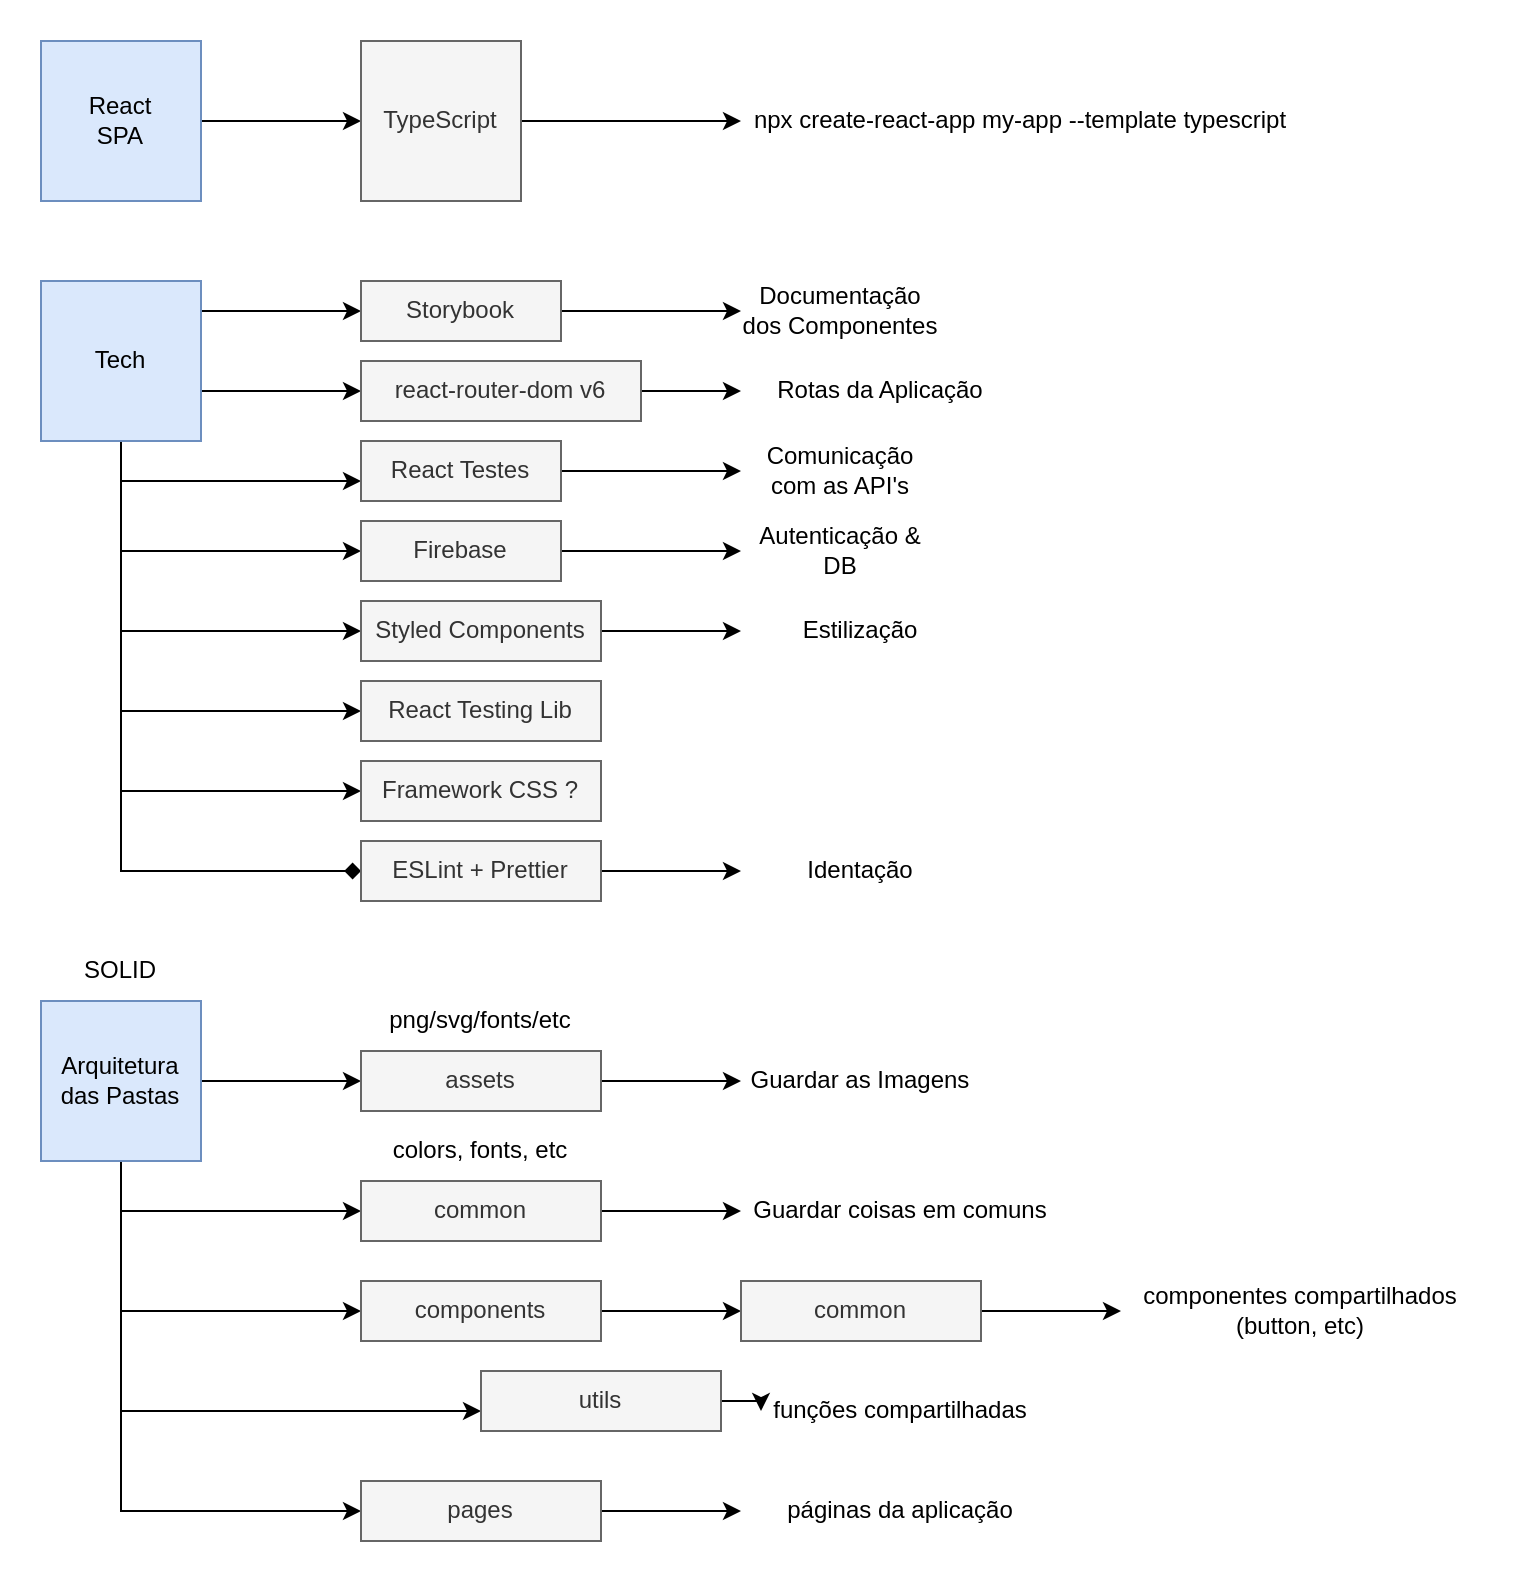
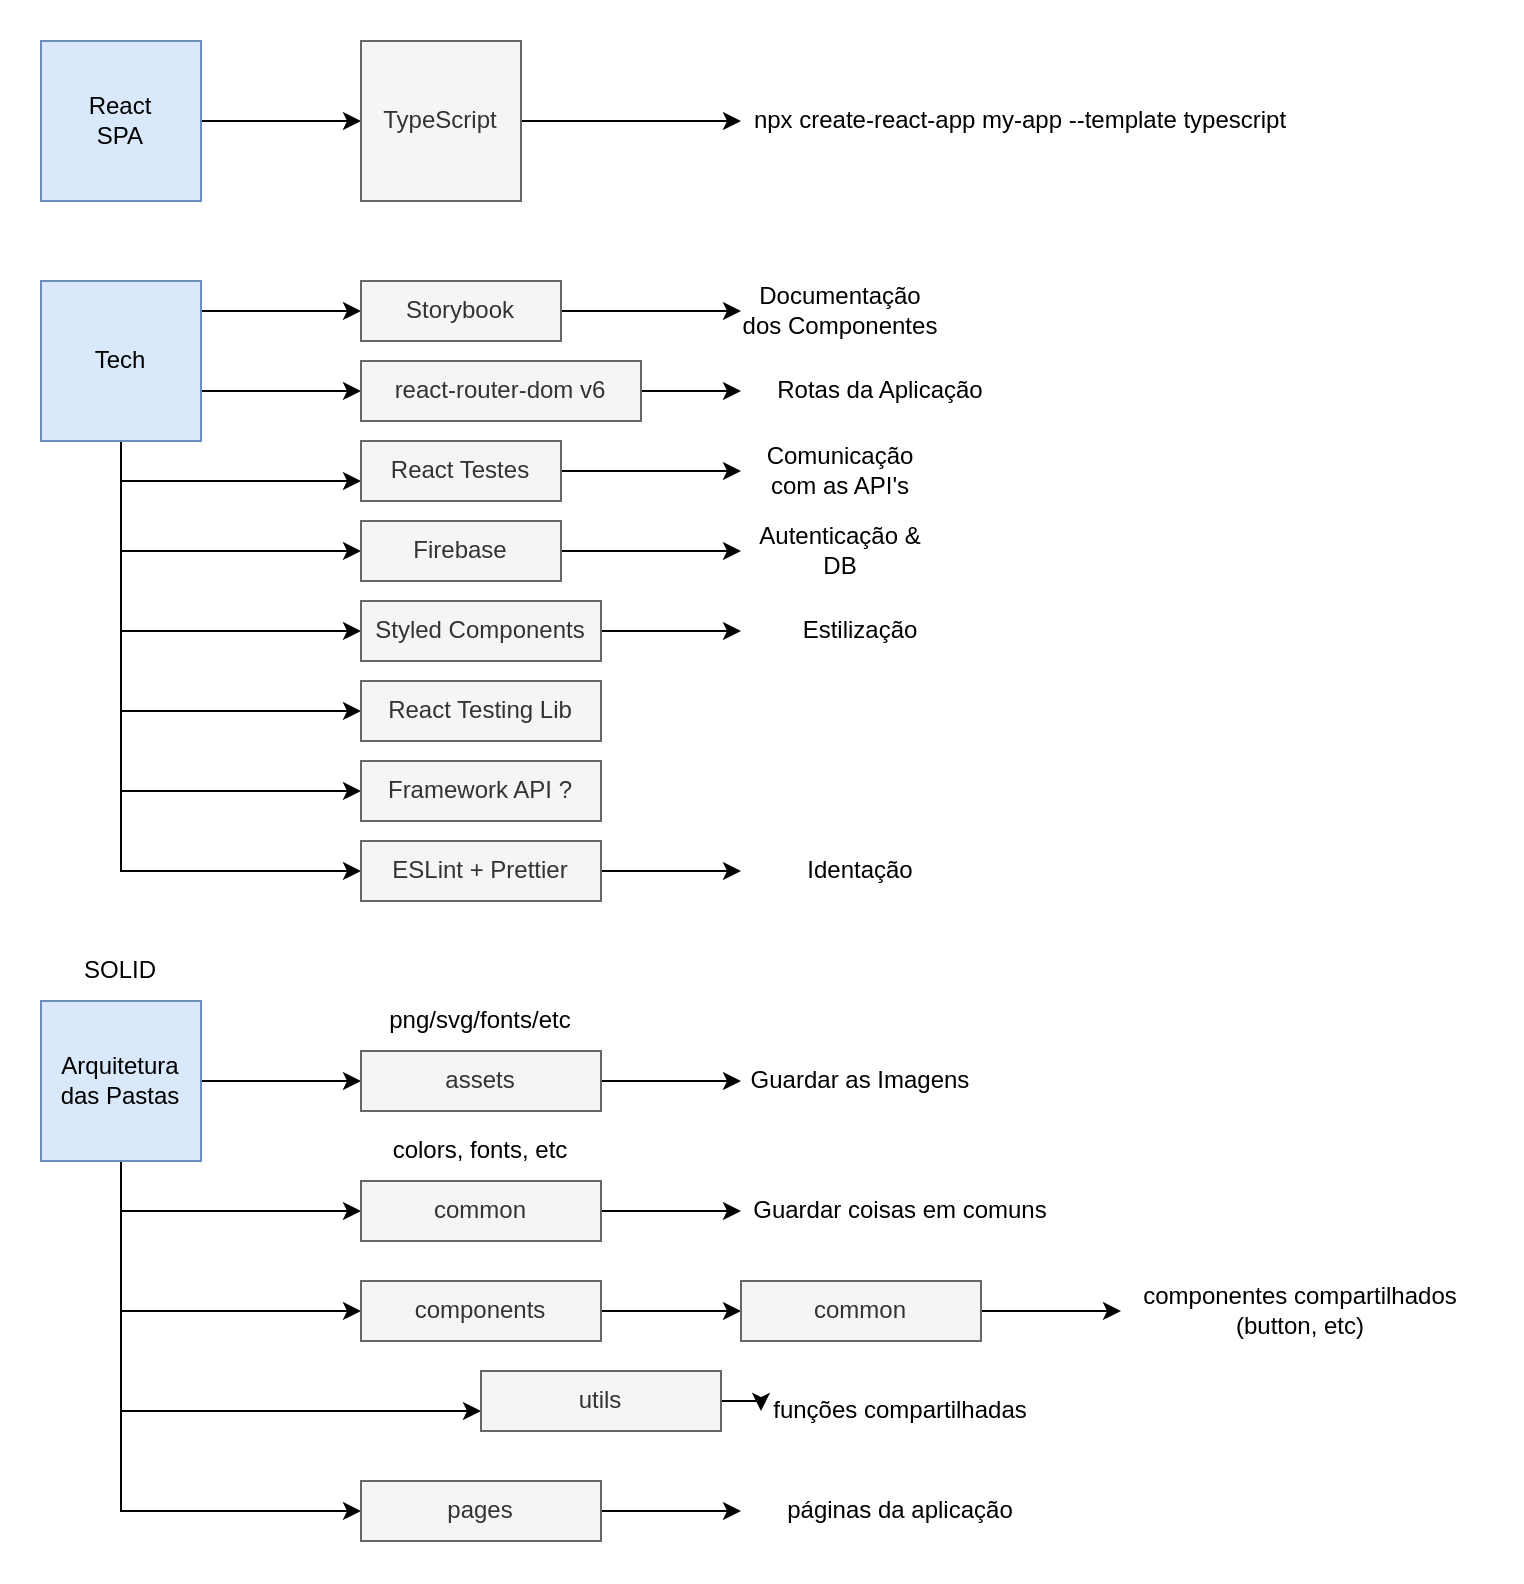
(481, 791) -> (481, 791)
(344, 871) -> (345, 871)
